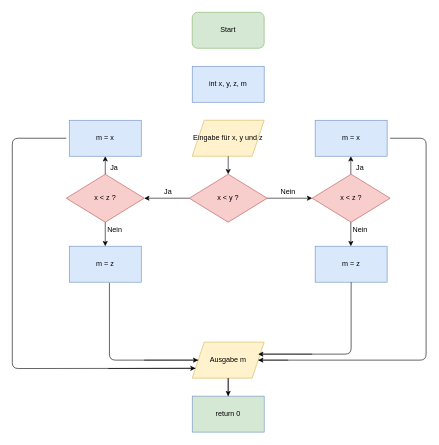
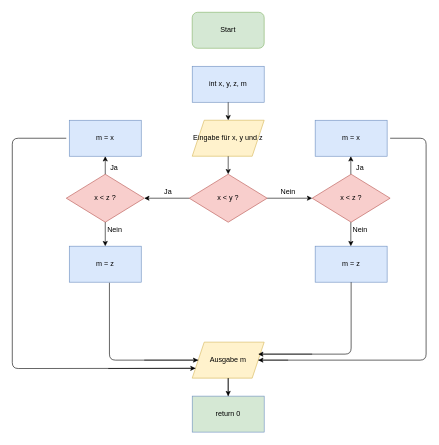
none -> (228, 114)
